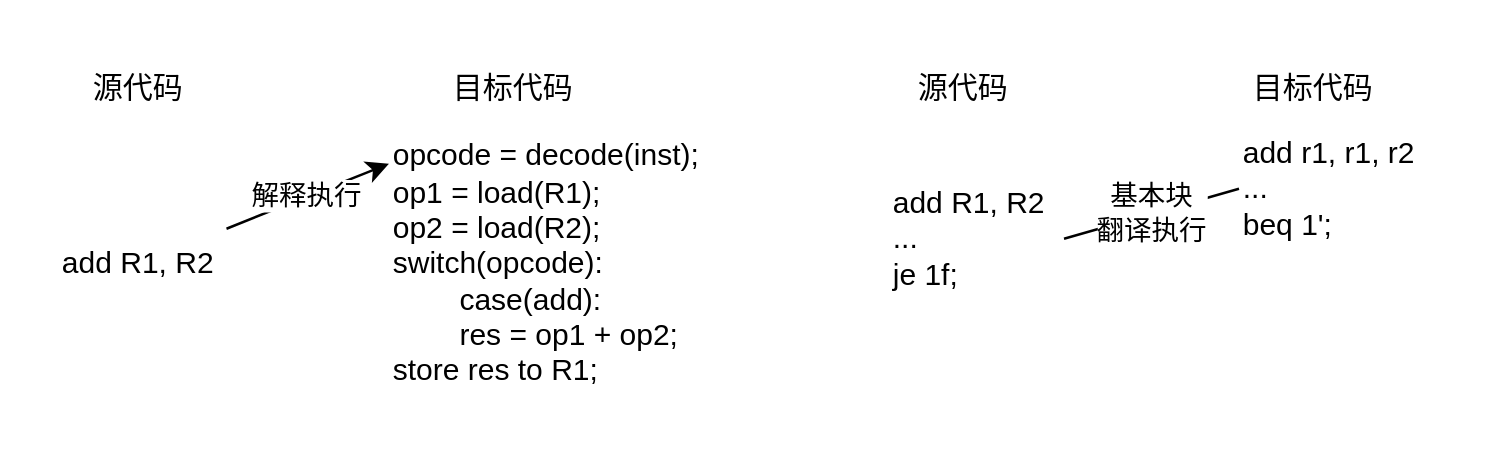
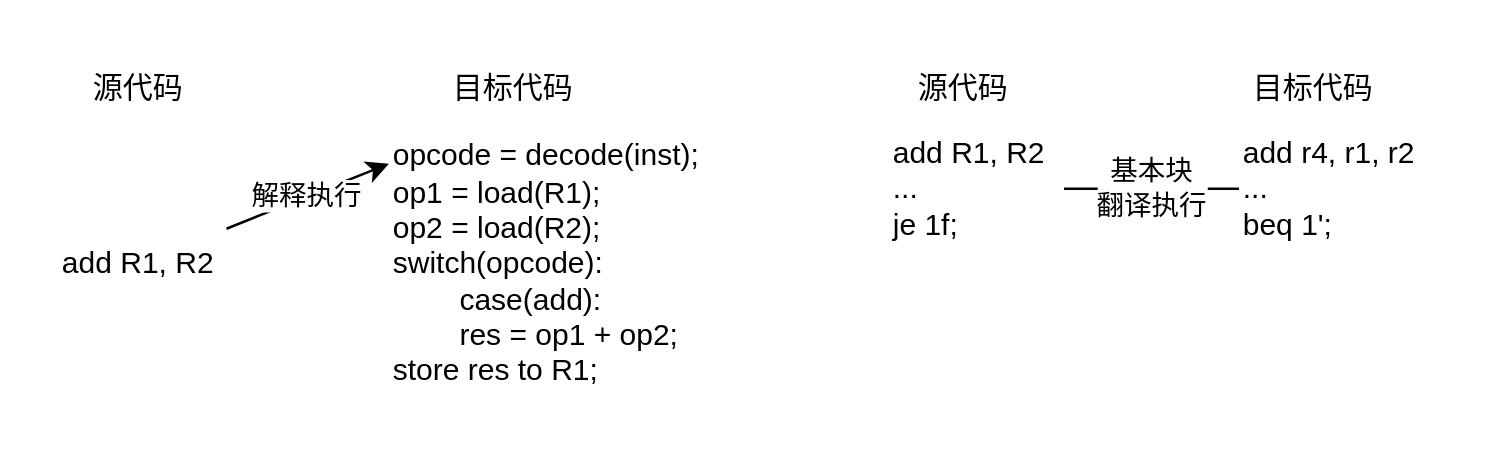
(1341, 189) -> (1341, 189)
(976, 239) -> (976, 189)
